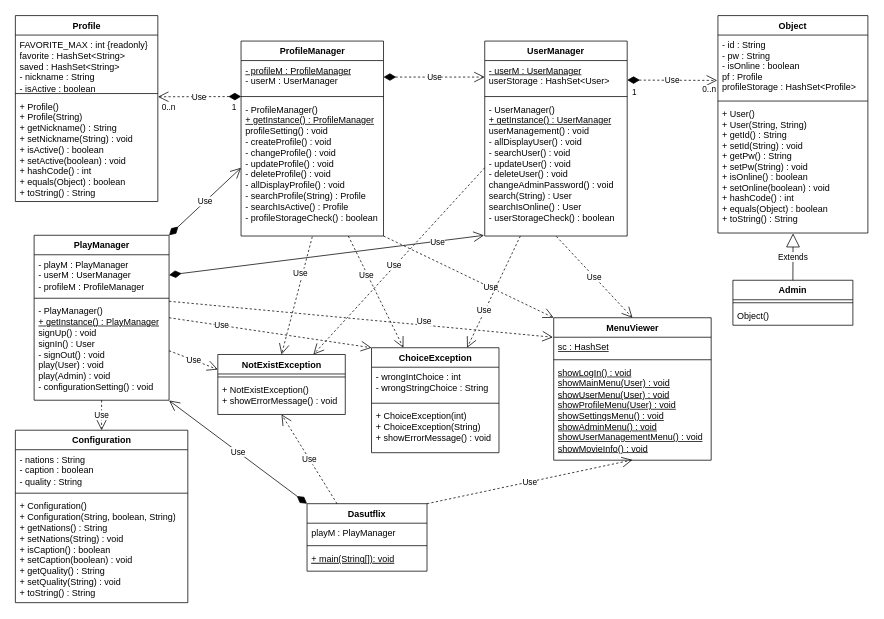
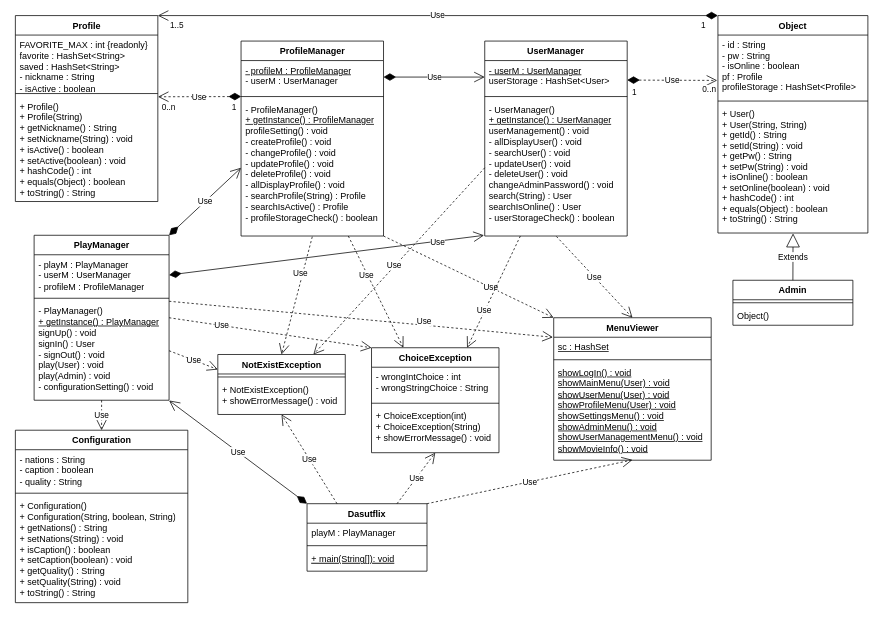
none -> (433, 15)
(461, 77) -> (461, 77)
none -> (416, 479)
